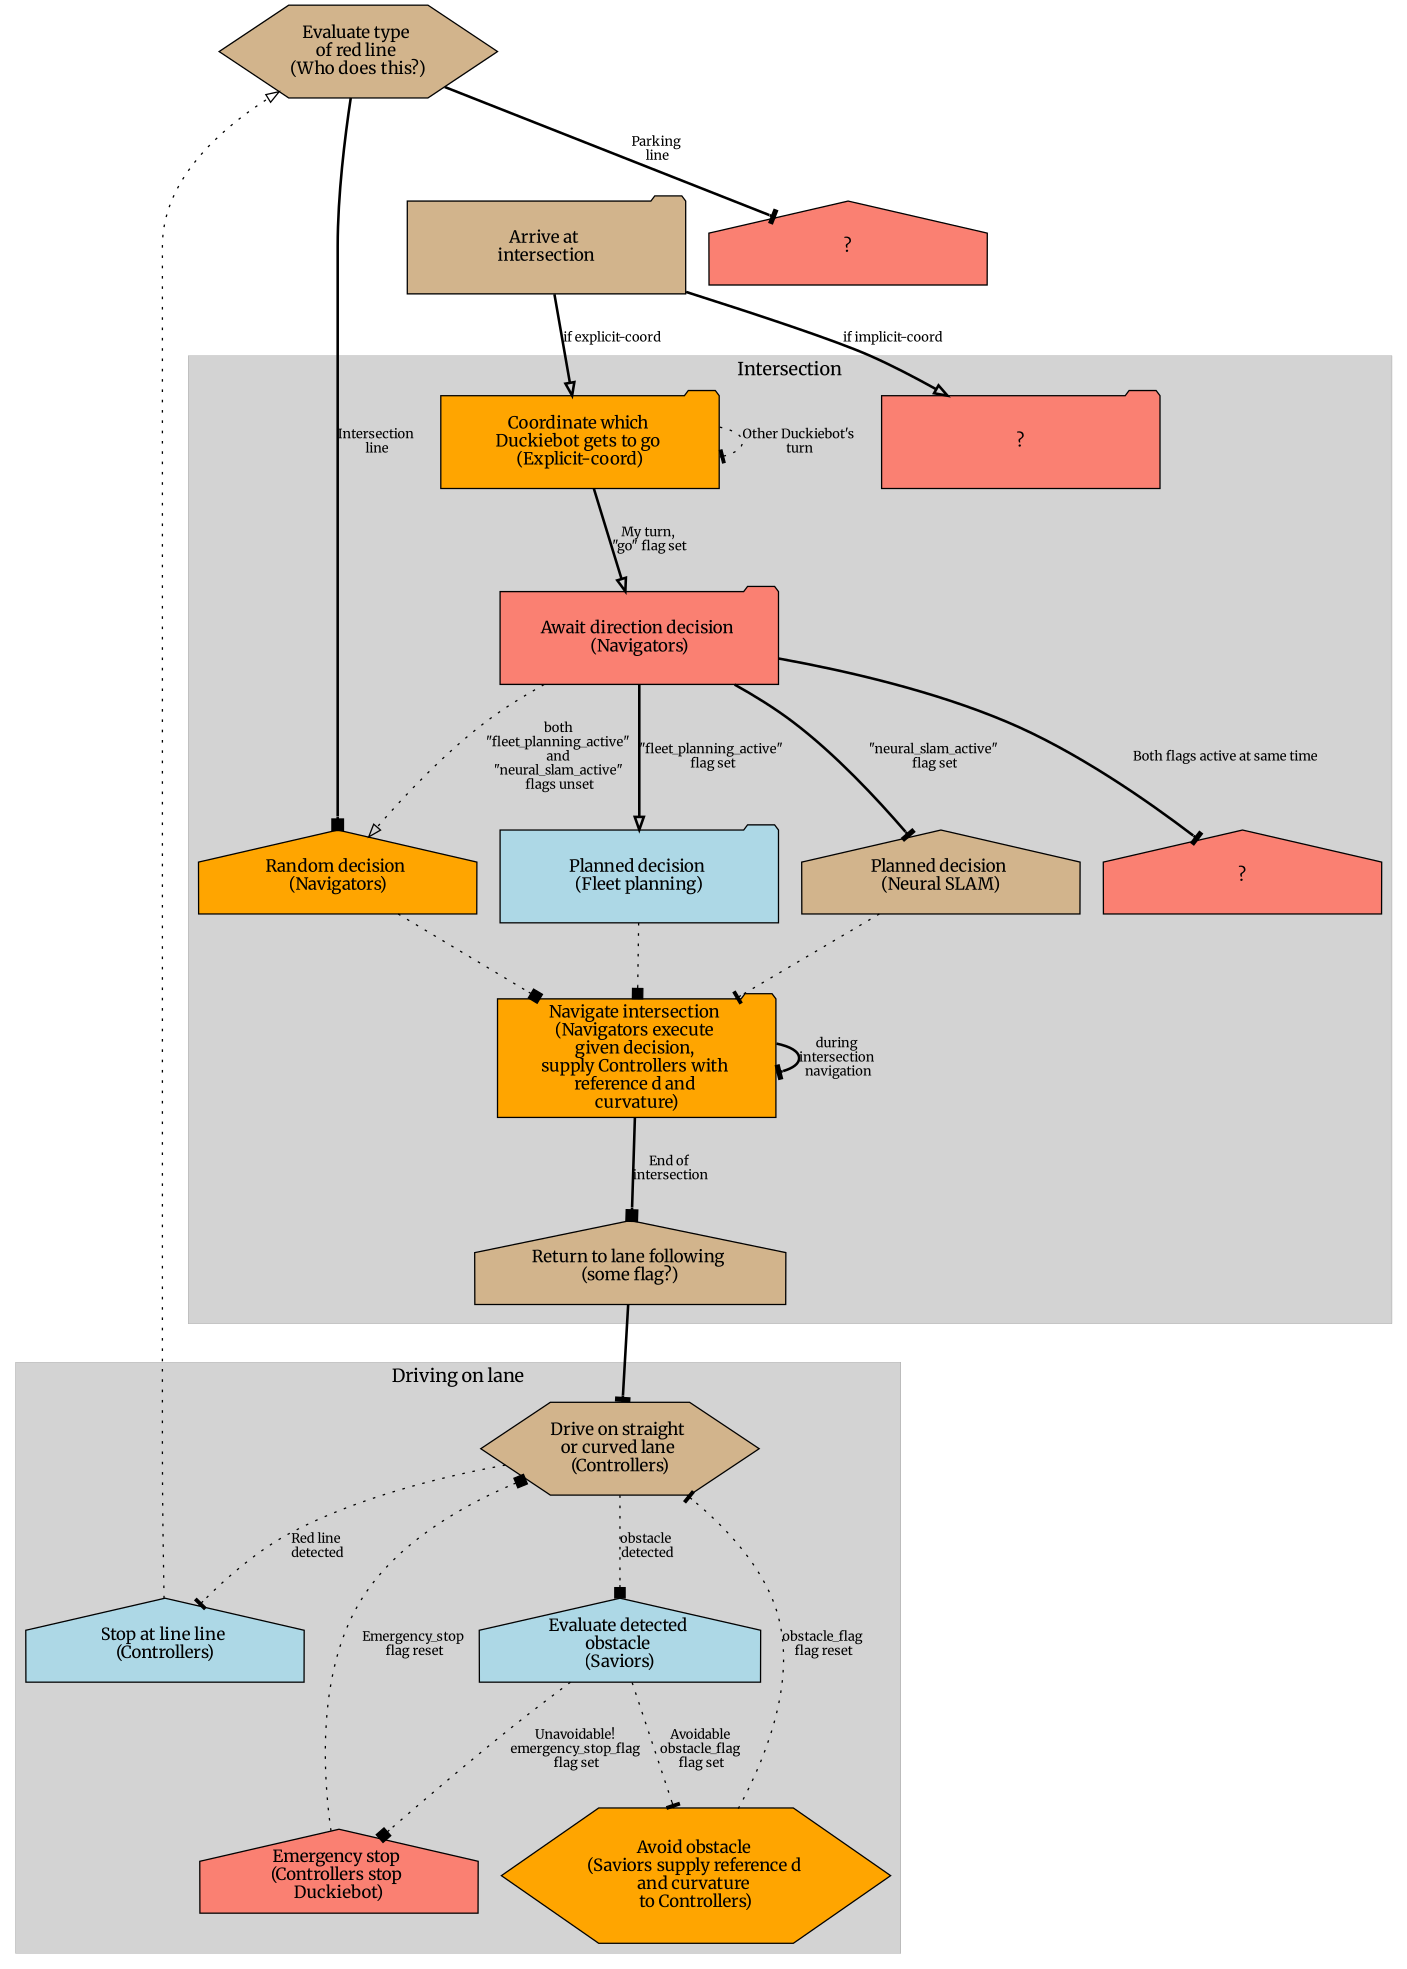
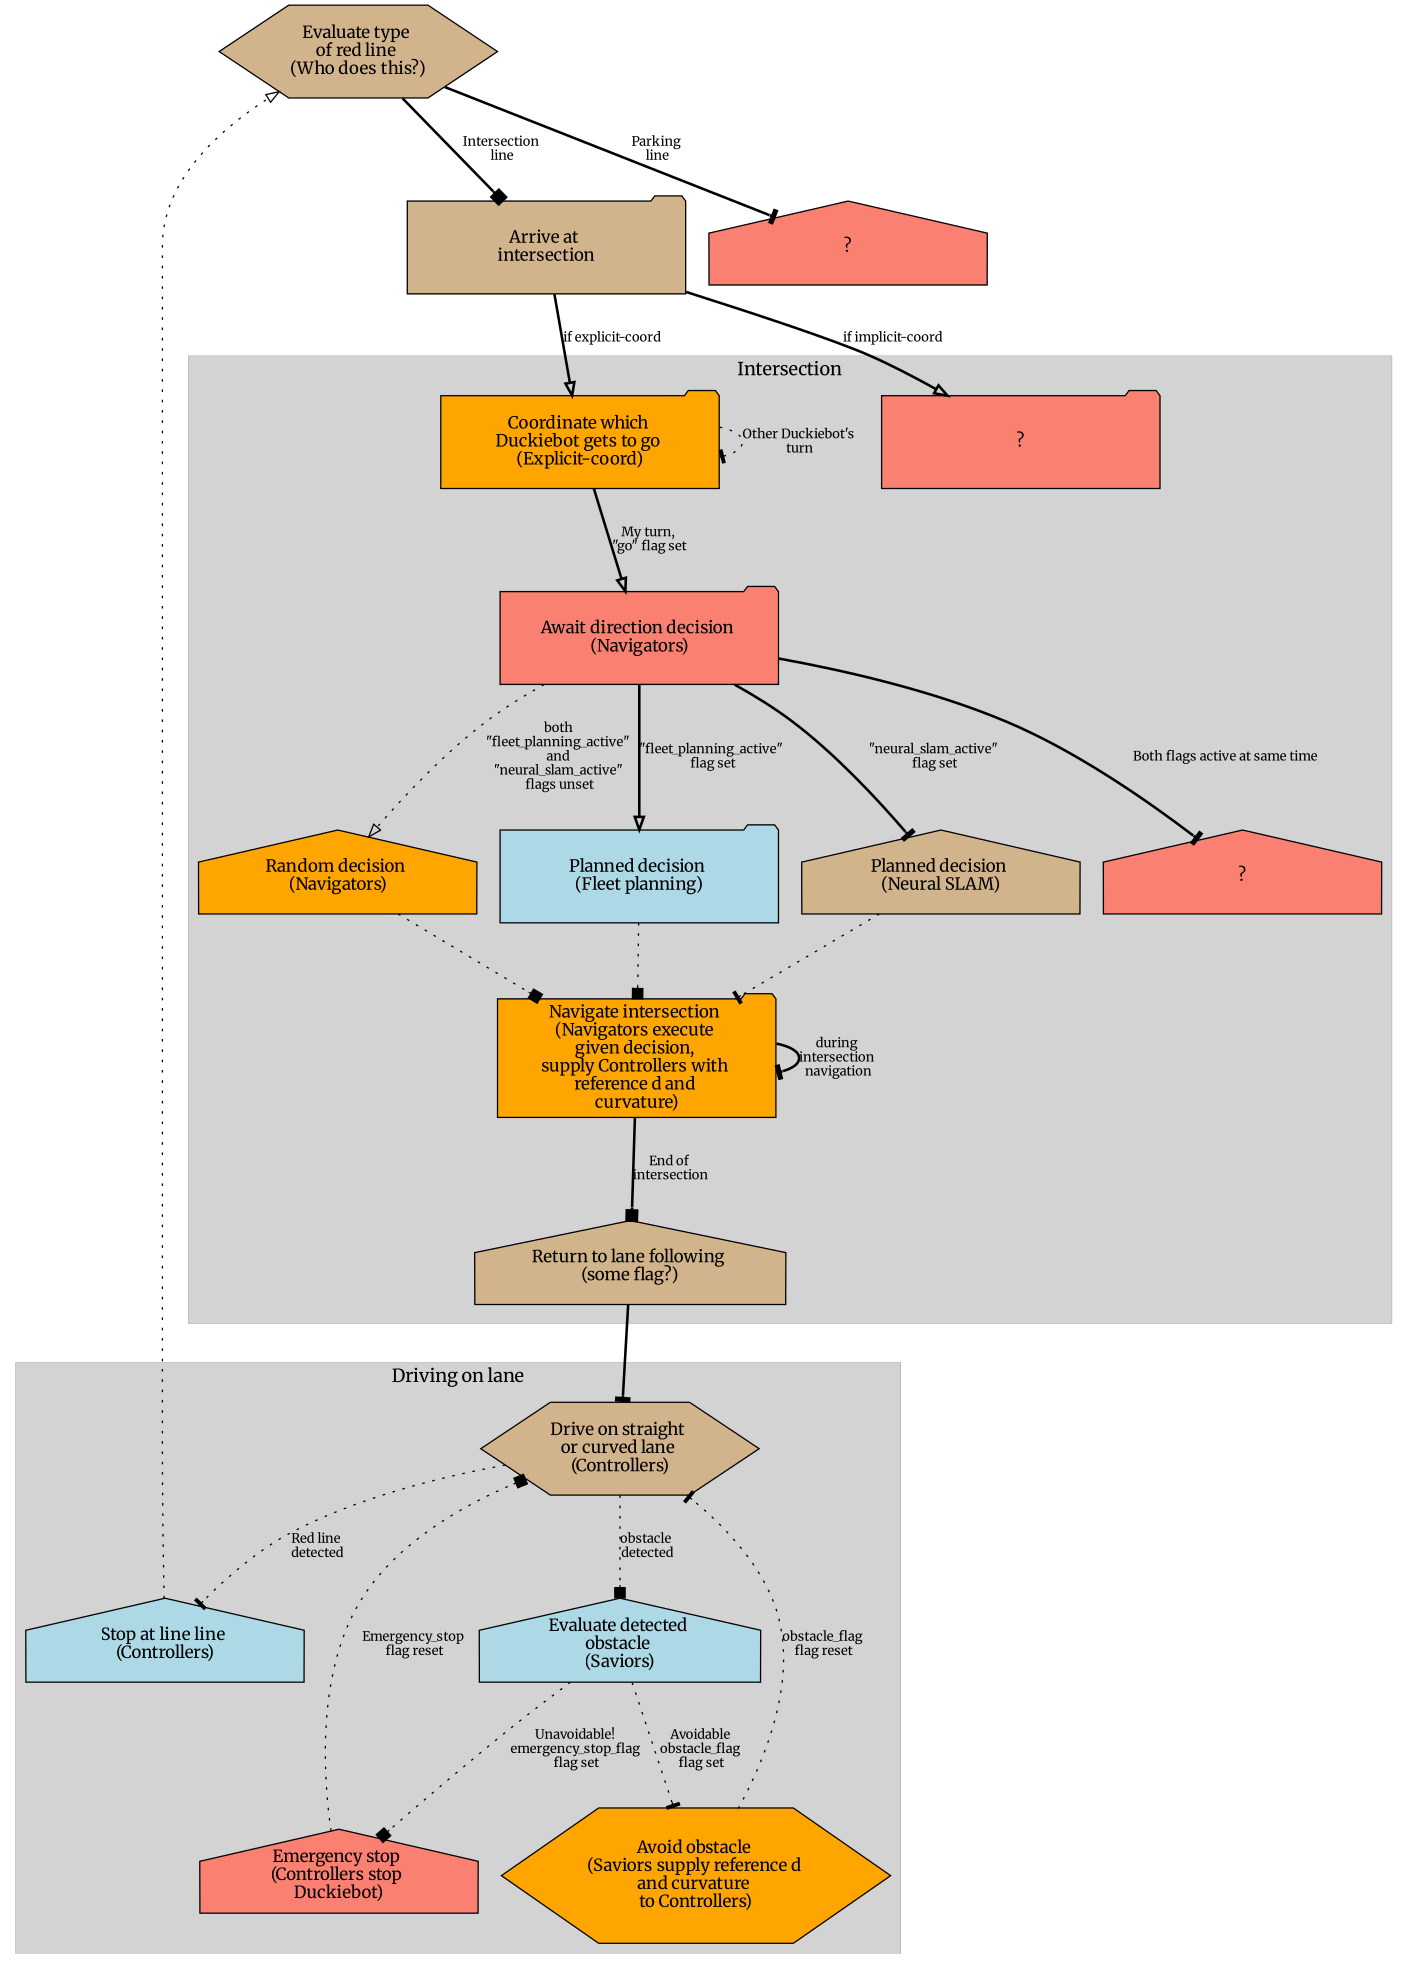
(338, 457) -> (448, 145)
